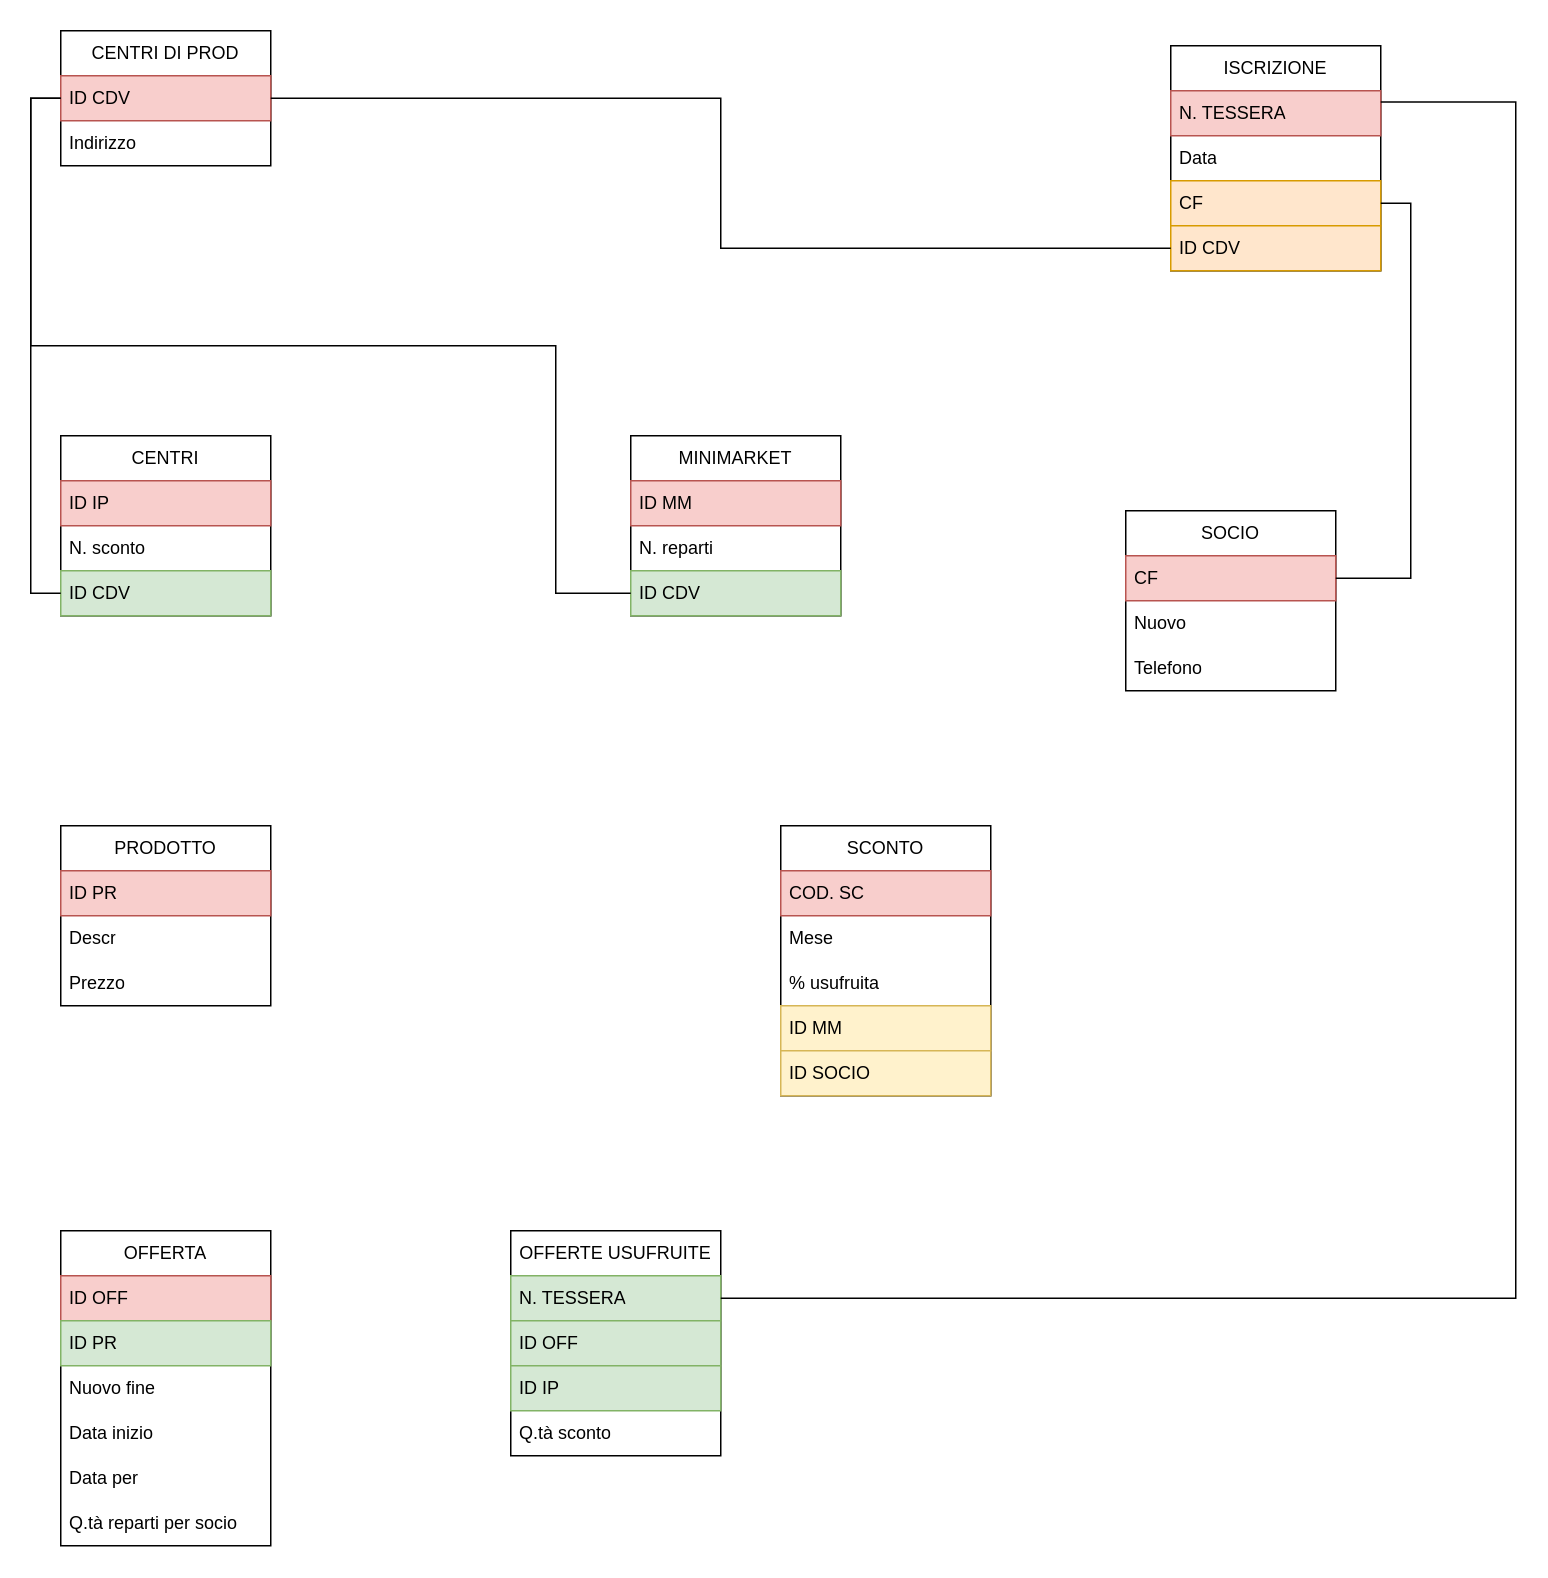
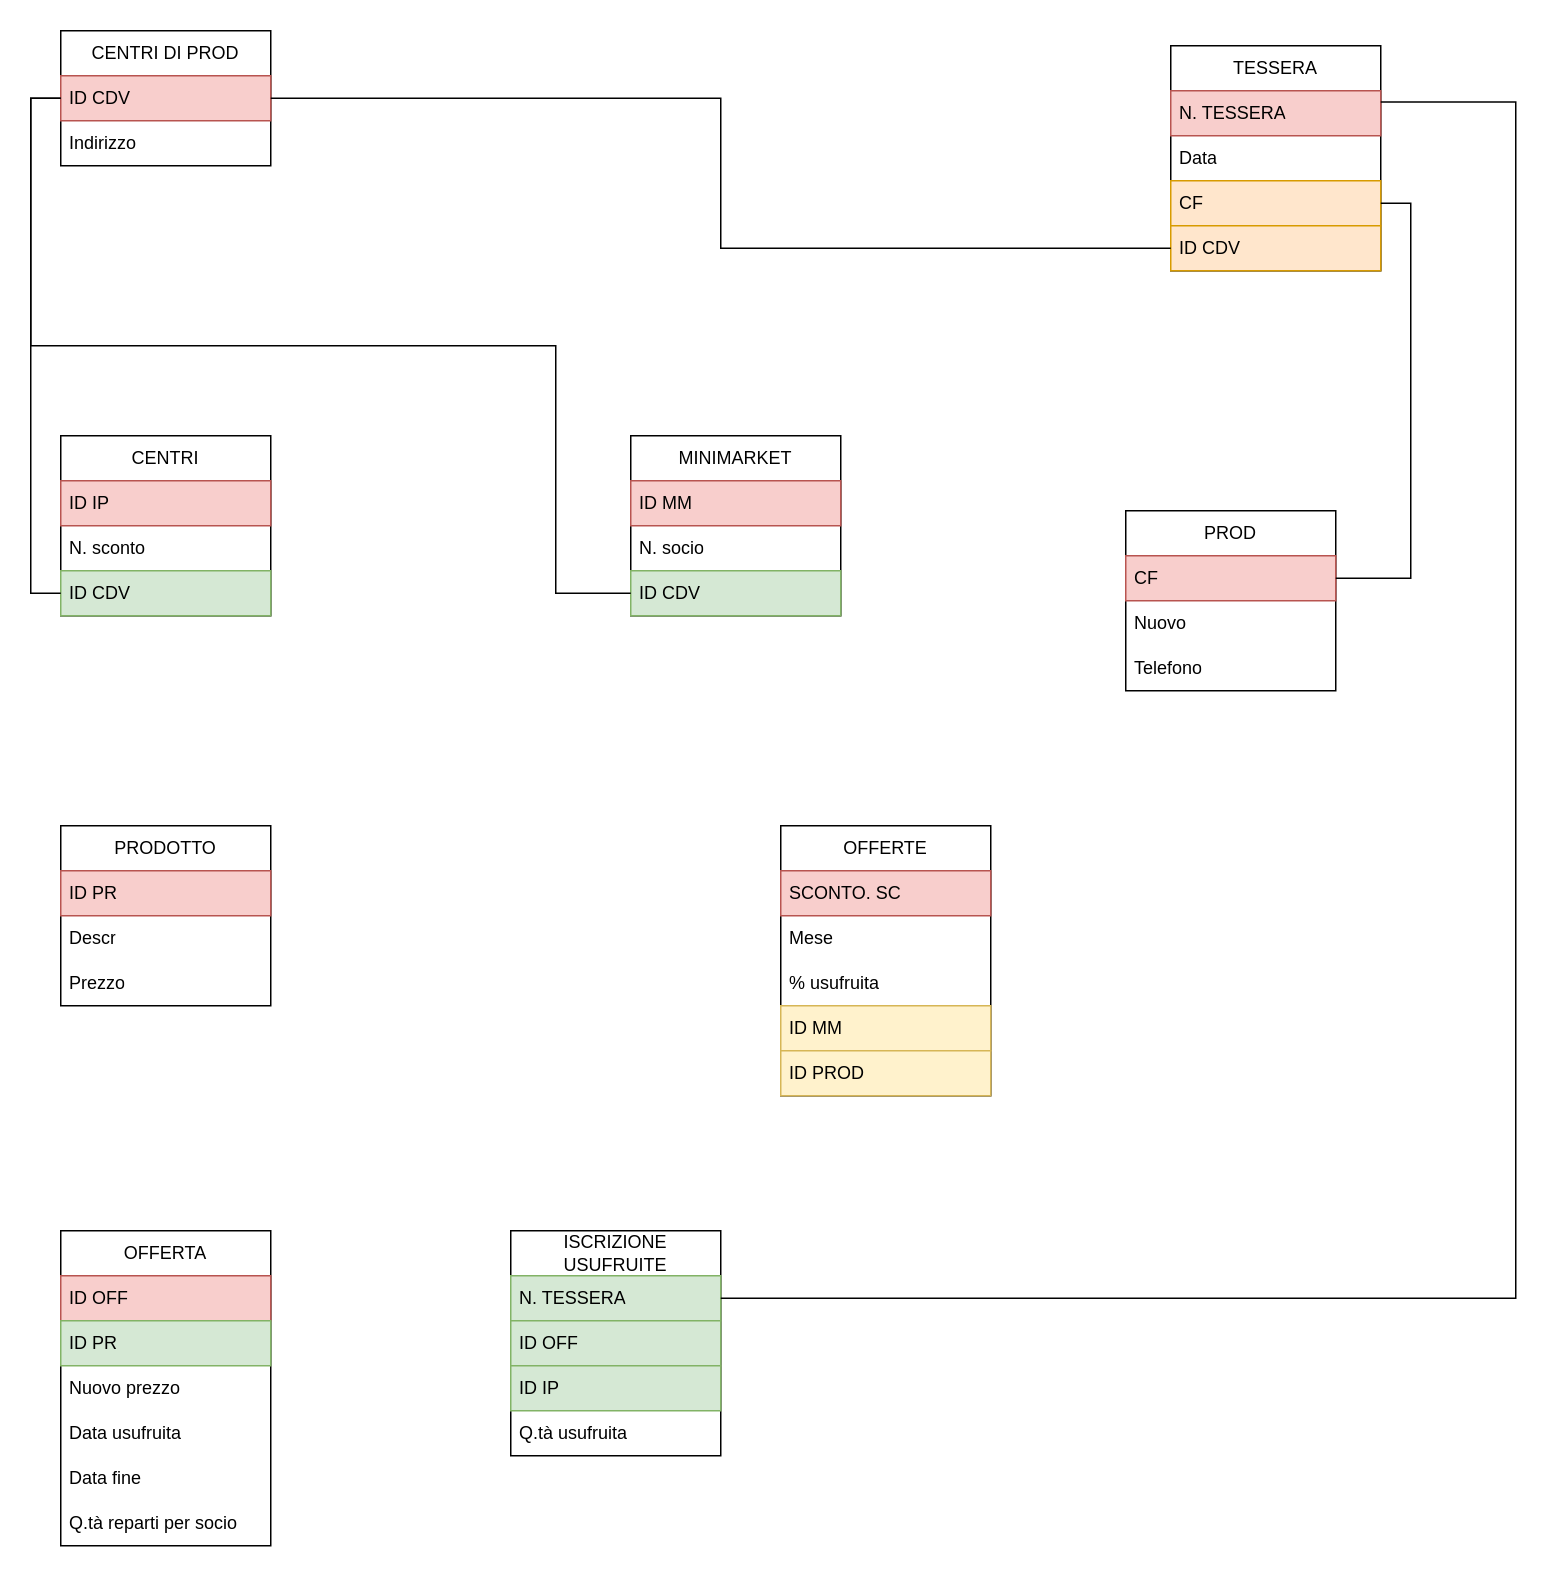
(1276, 68) -> (1276, 68)
(1231, 533) -> (1231, 533)
(683, 548) -> (673, 548)
(886, 848) -> (886, 848)
(820, 893) -> (835, 893)
(828, 1073) -> (823, 1073)
(616, 1253) -> (616, 1253)
(115, 1388) -> (128, 1388)
(116, 1433) -> (136, 1433)
(571, 1433) -> (583, 1433)
(108, 1478) -> (110, 1478)
